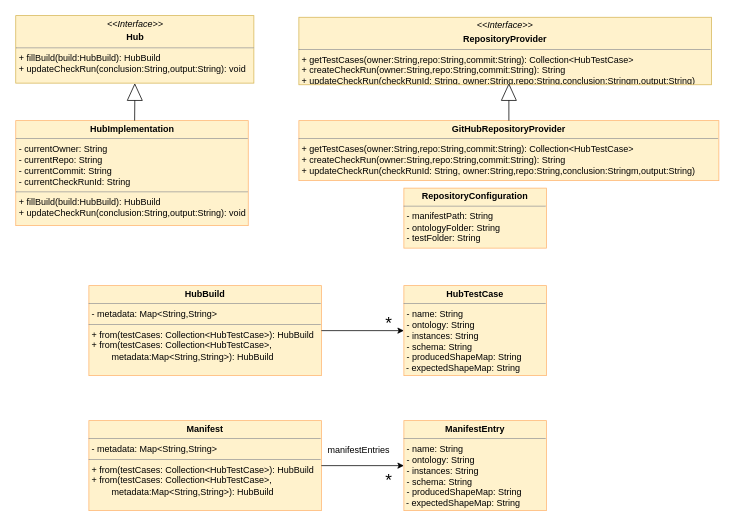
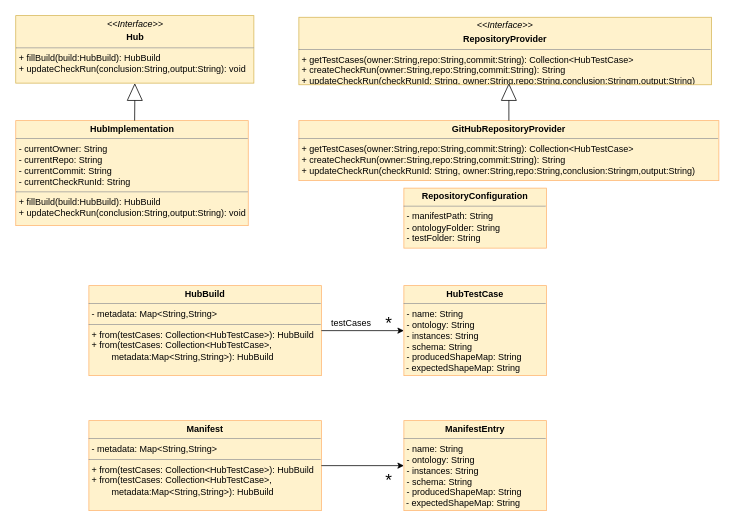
none -> (351, 323)
(359, 450) -> none
